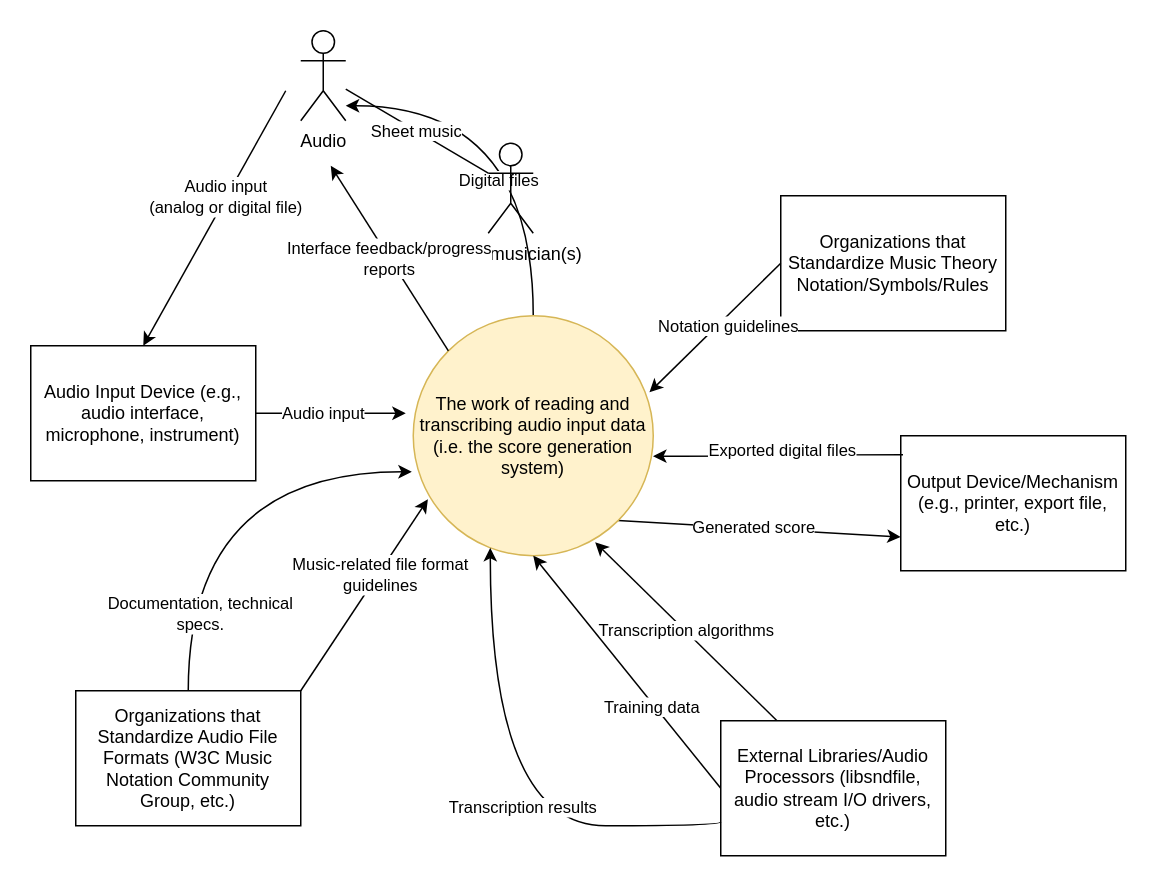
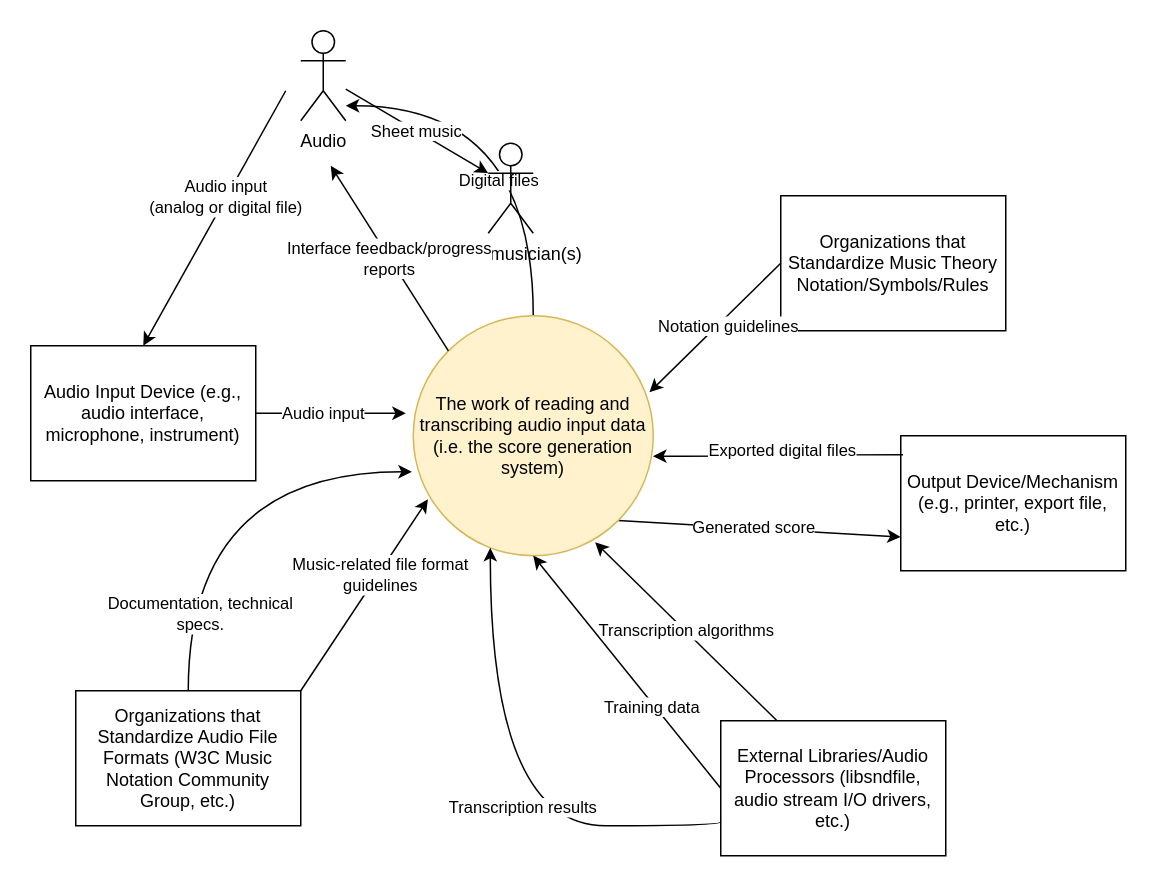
(482, 170) -> (478, 167)
